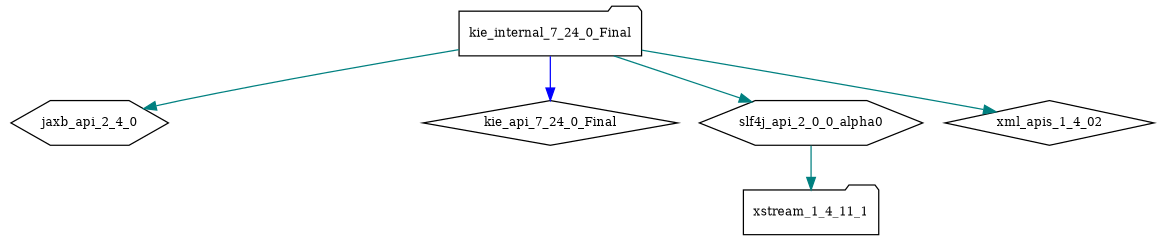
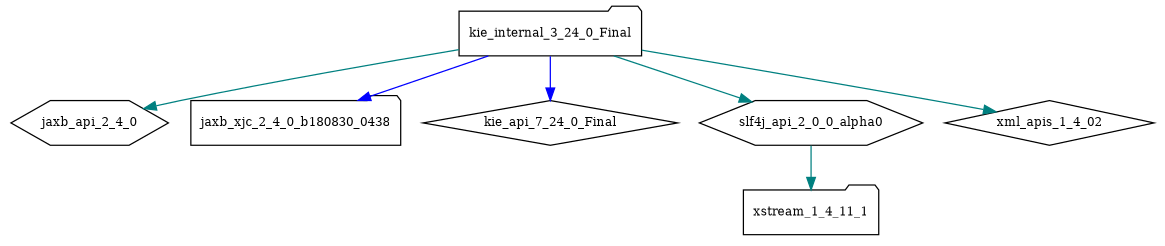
(550, 34) -> (550, 34)
none -> (296, 123)
